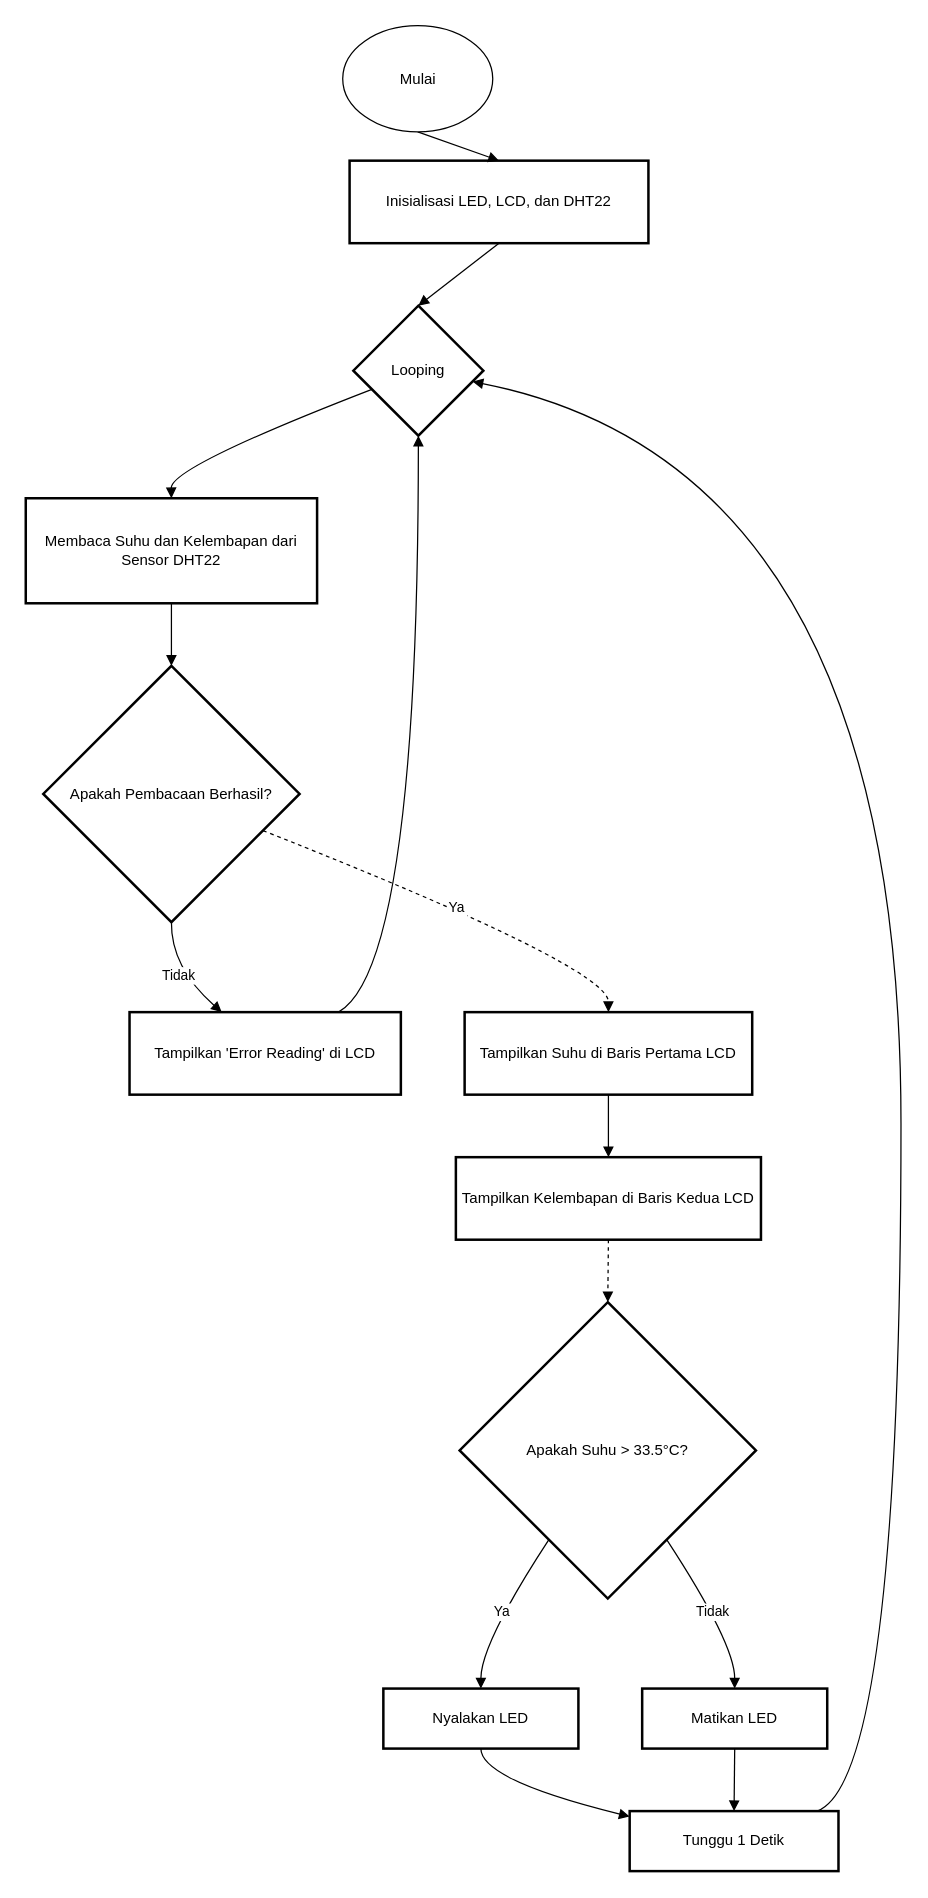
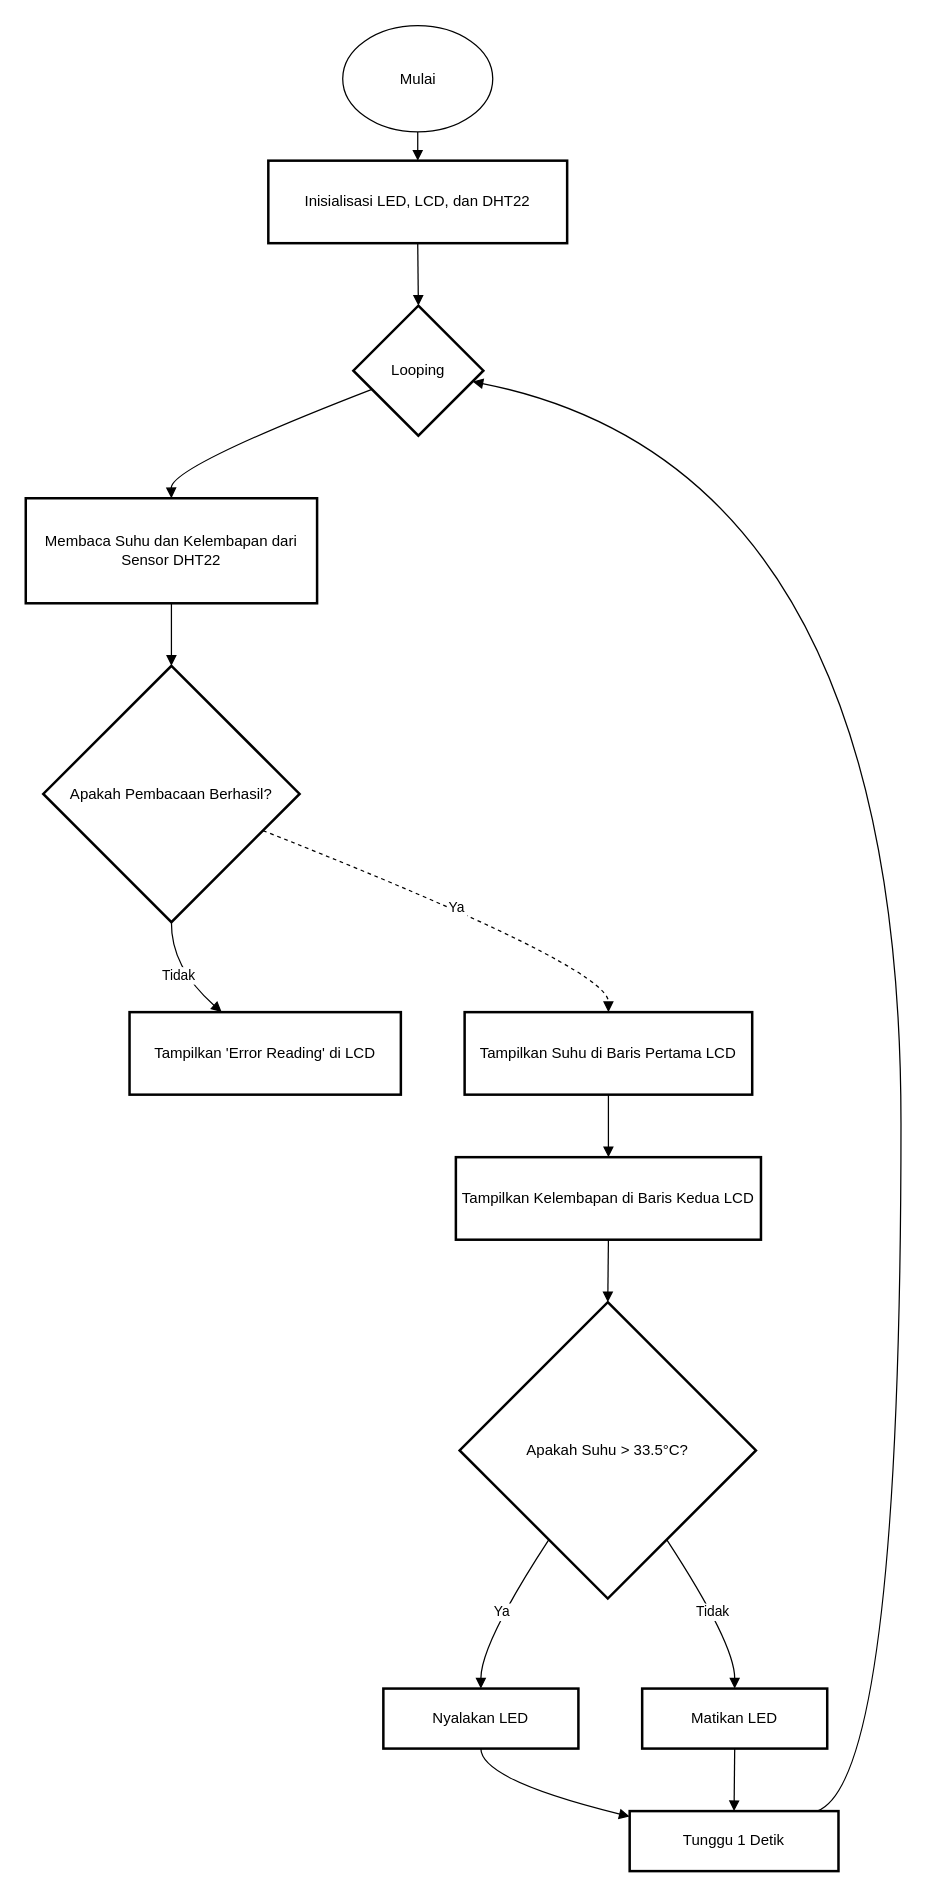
(499, 202) -> (418, 202)
(409, 736) -> none
(608, 1267) -> (608, 1267)
